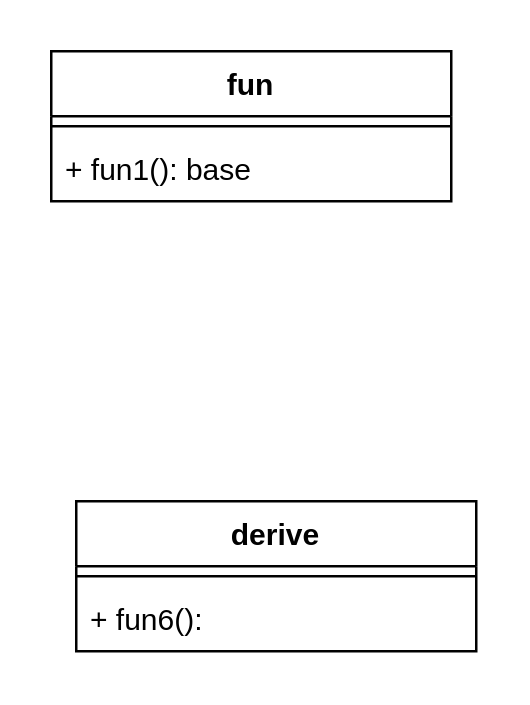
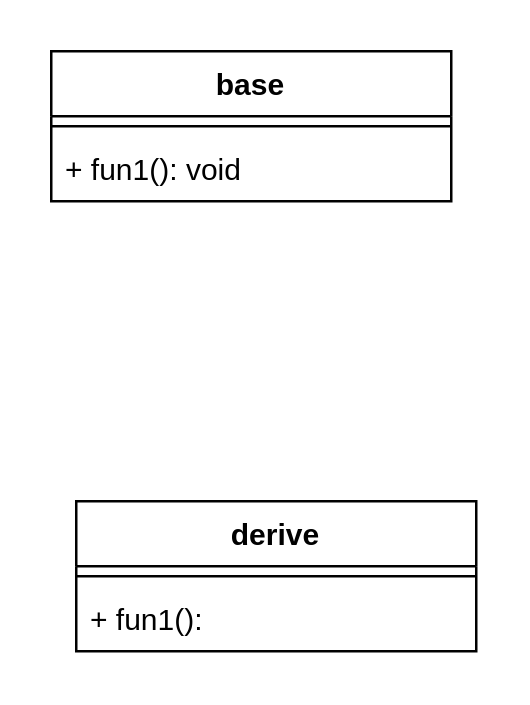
(250, 85) -> (250, 85)
(171, 170) -> (167, 170)
(158, 620) -> (158, 620)
